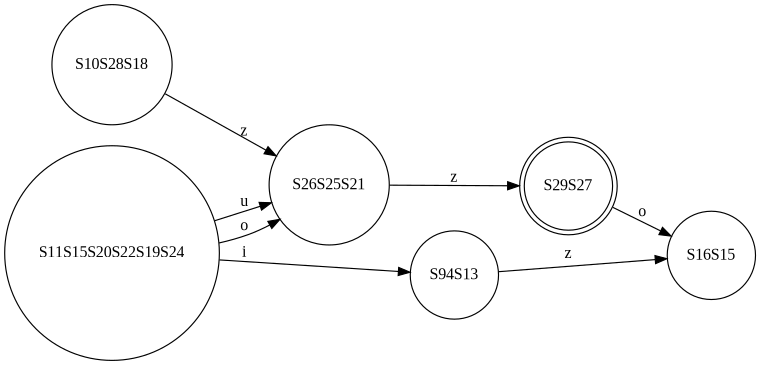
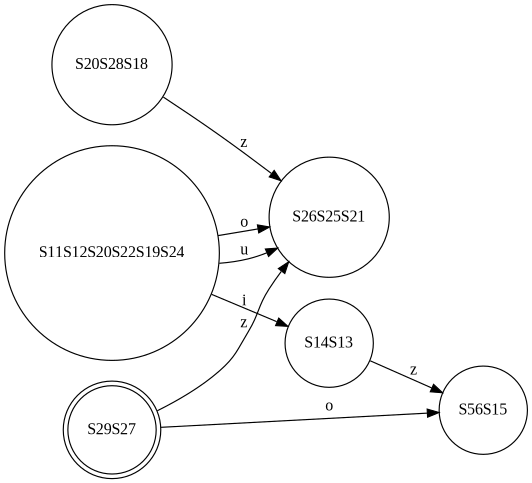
(112, 65) -> (112, 65)
(448, 185) -> (234, 355)
(112, 253) -> (112, 253)
(711, 255) -> (483, 410)
(454, 275) -> (329, 343)
